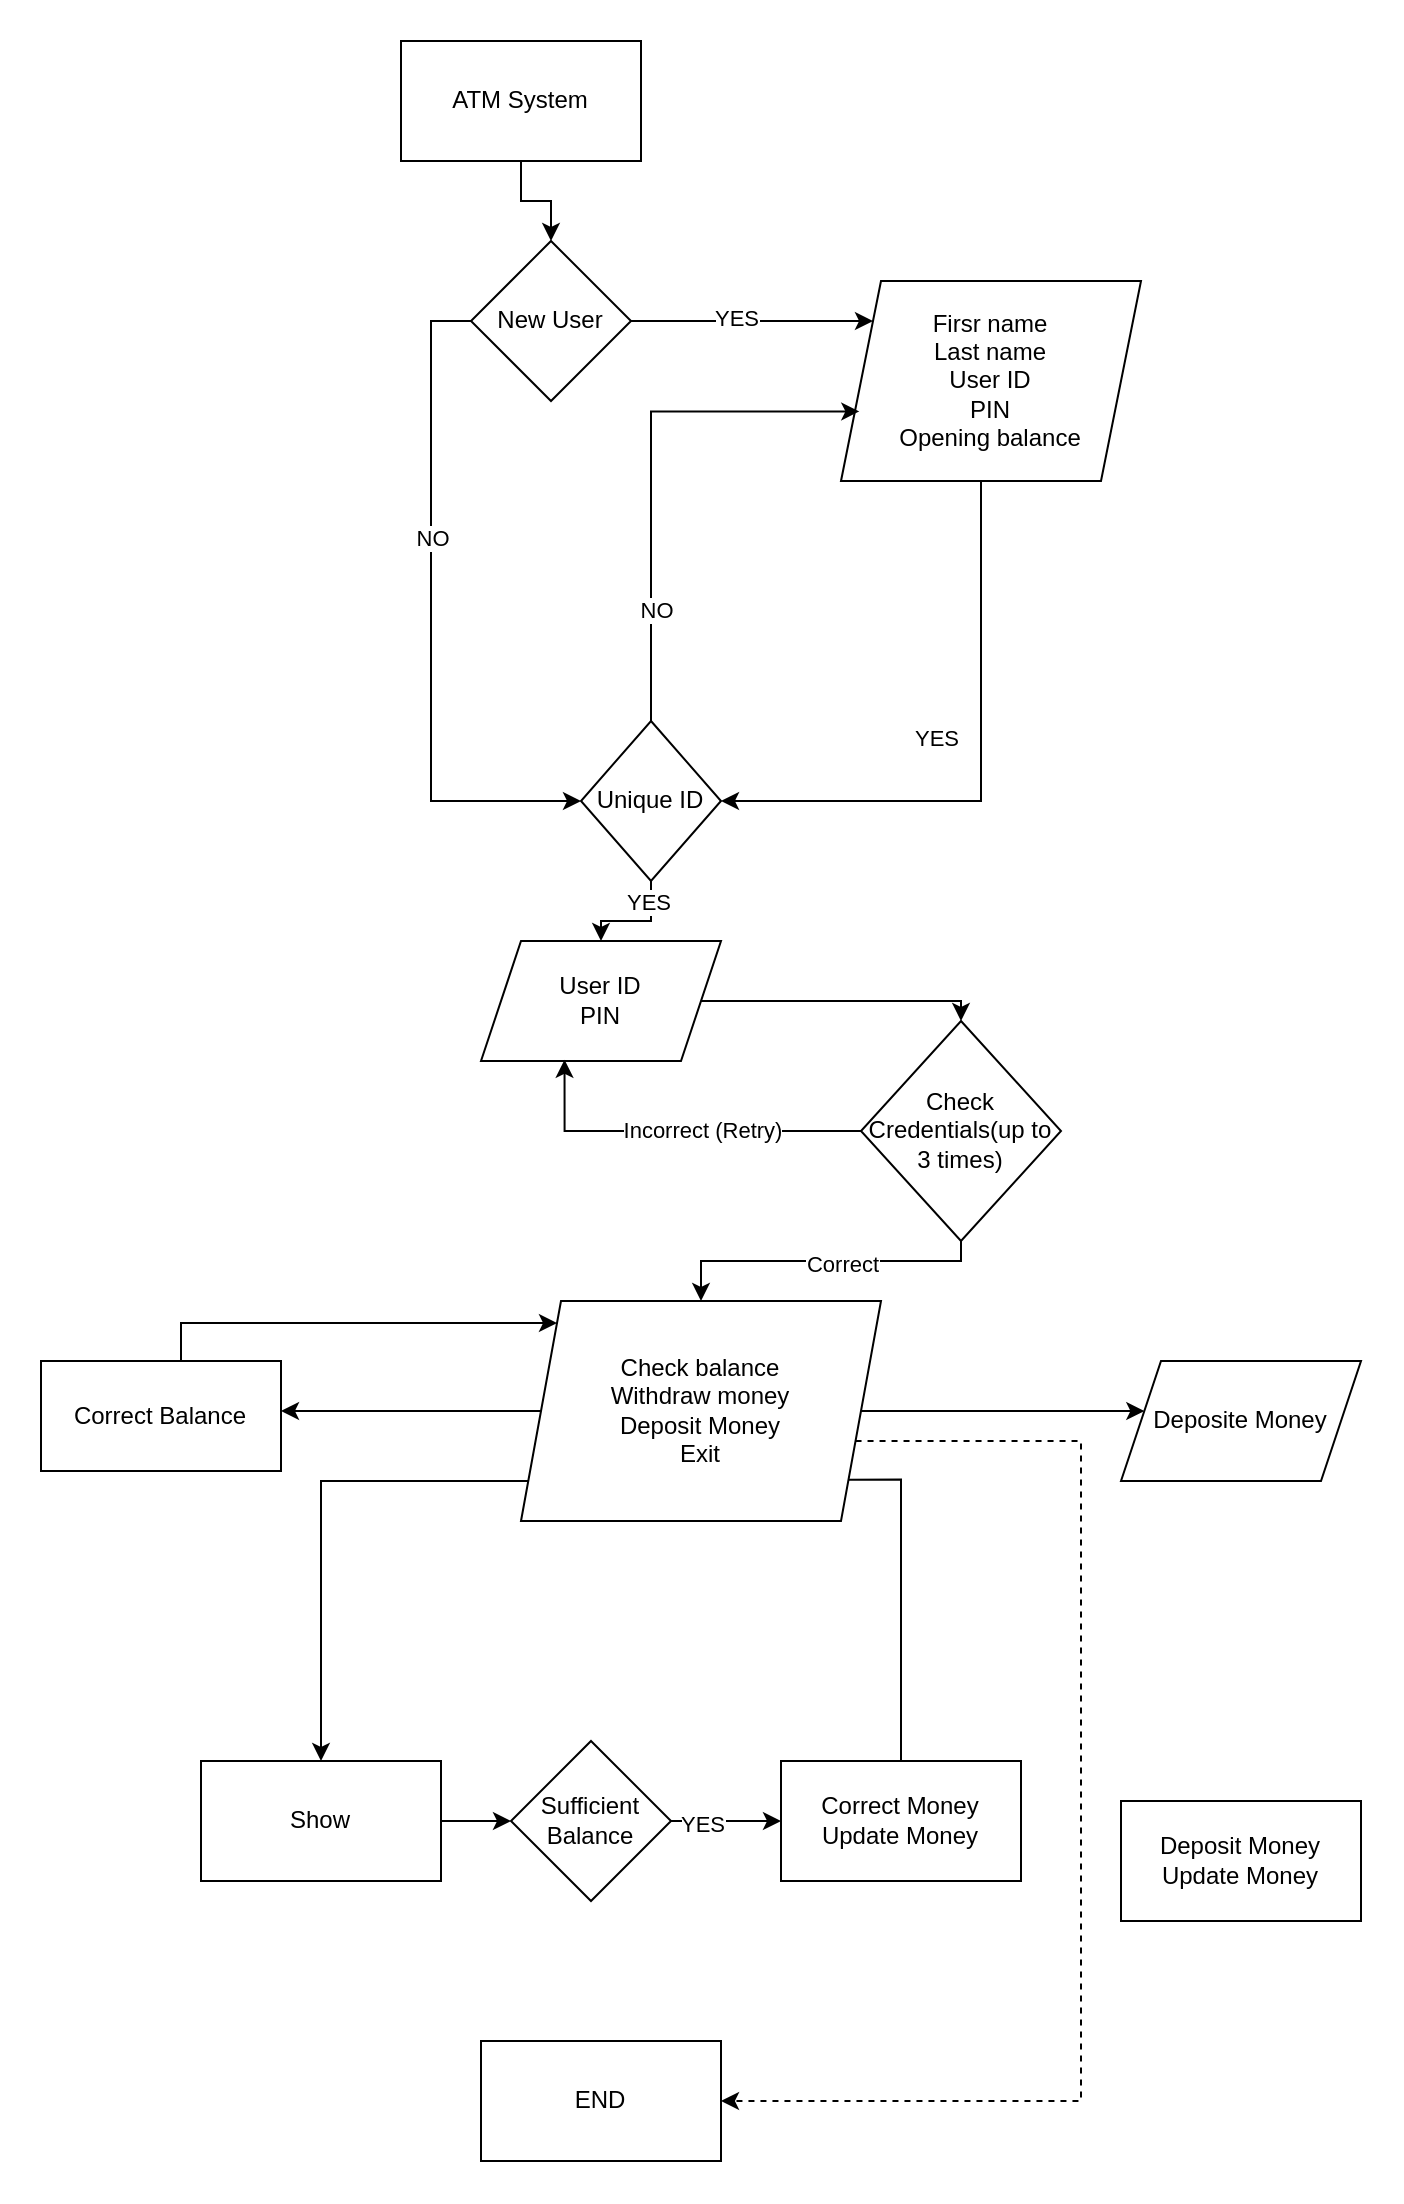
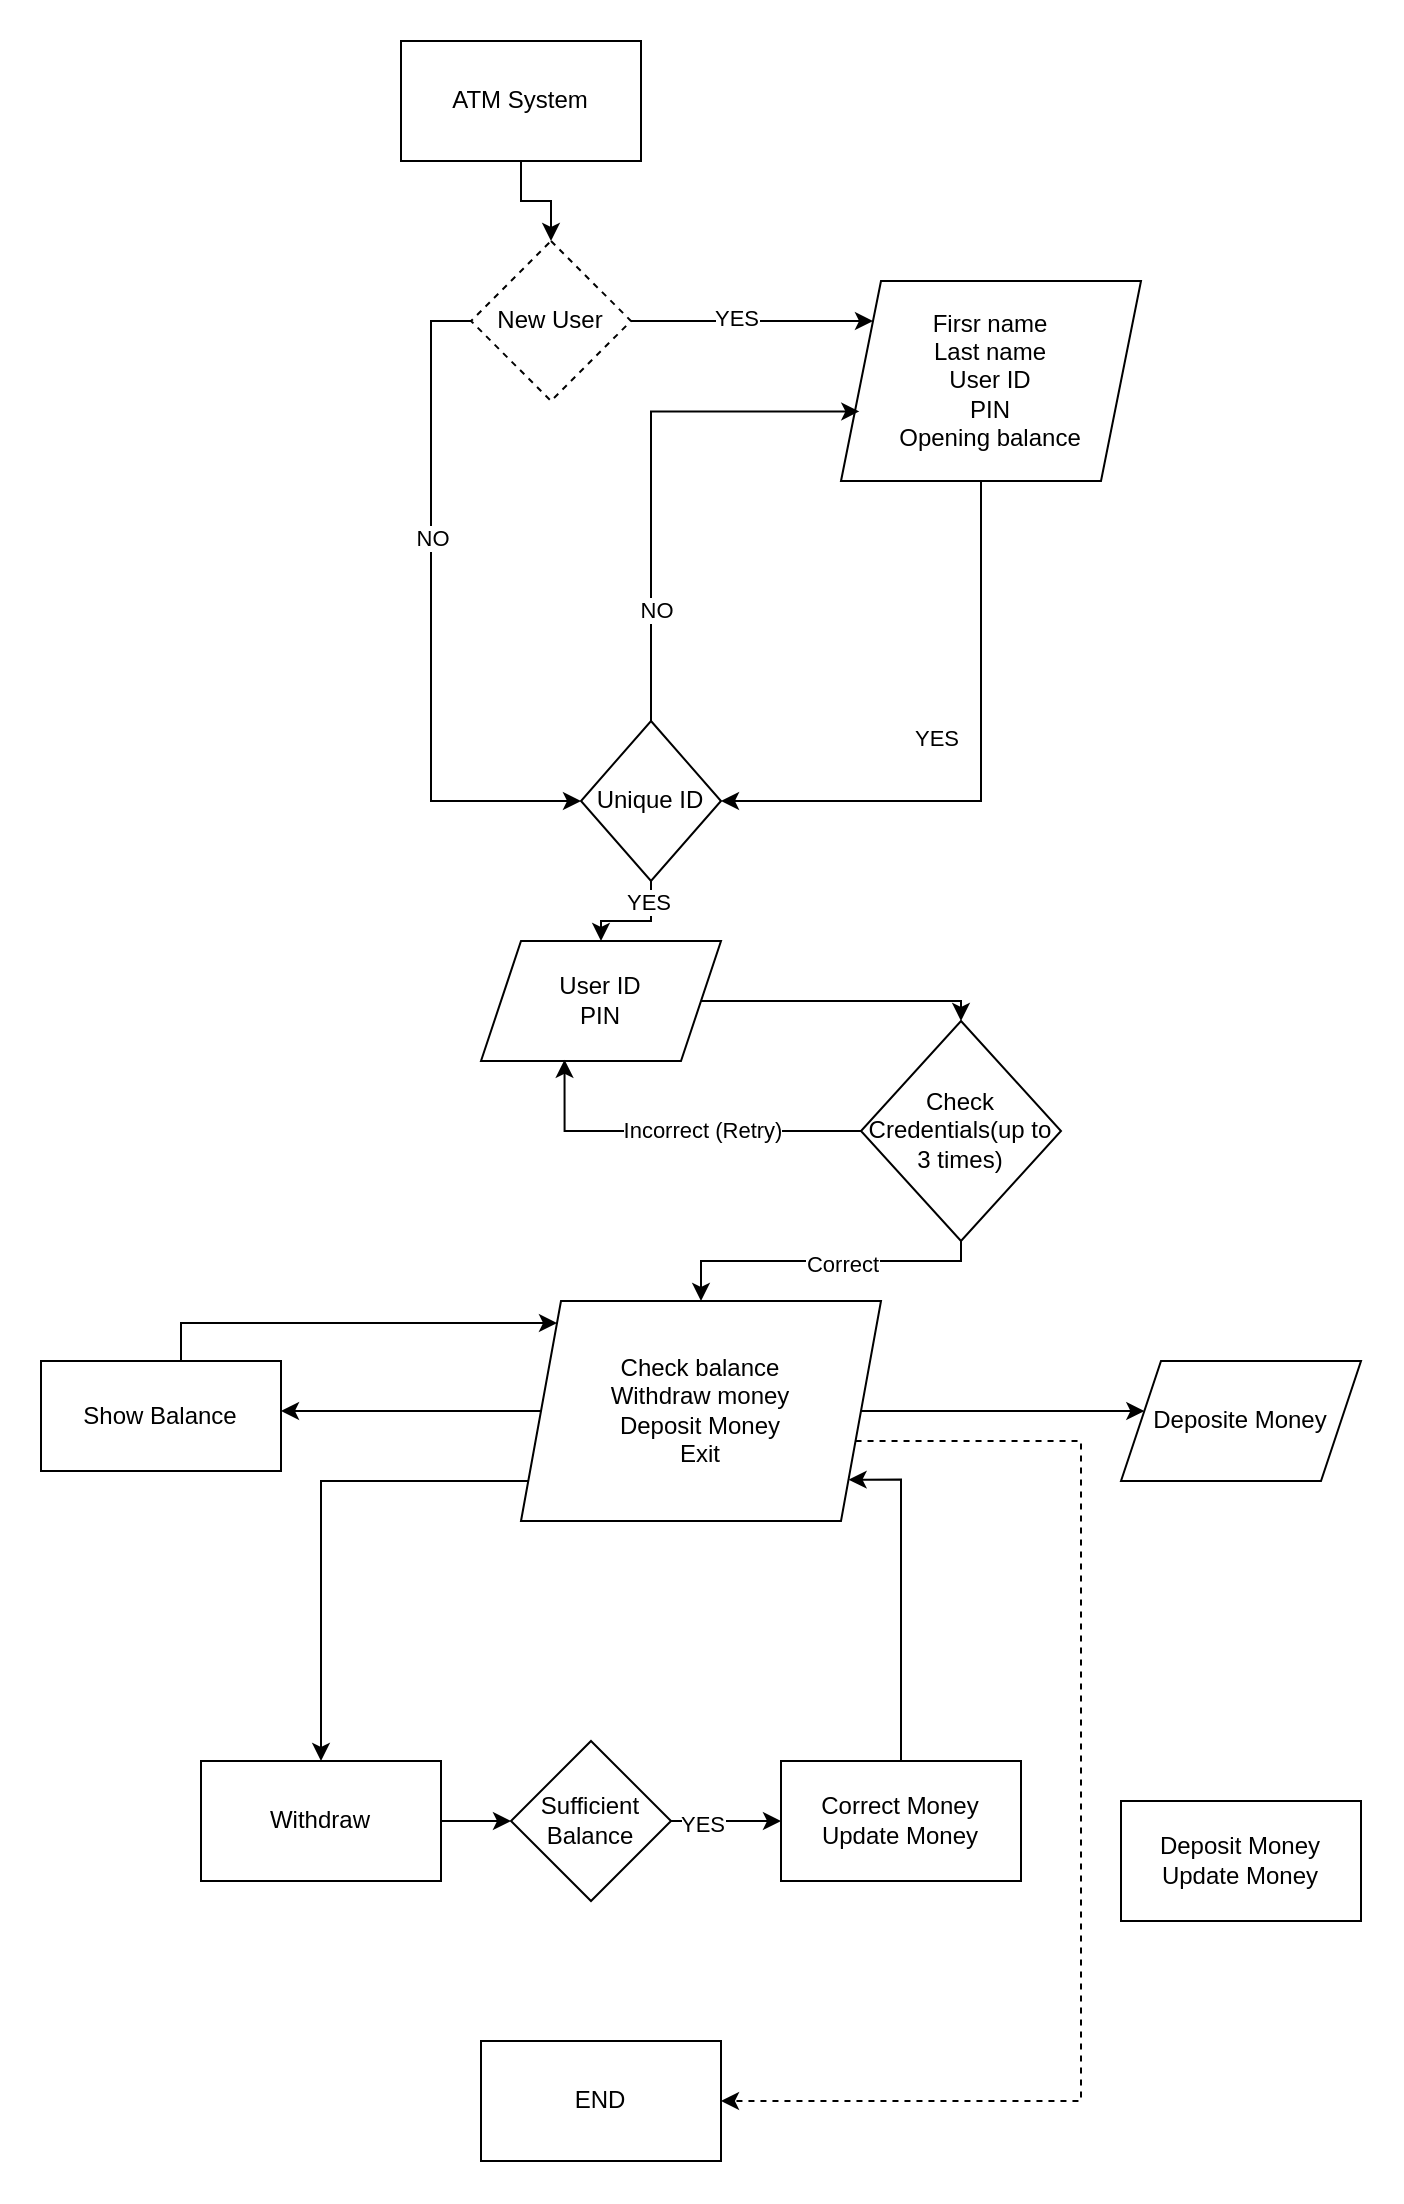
(551, 321) -> (551, 321)
(161, 1417) -> (161, 1417)
(857, 1480) -> (863, 1480)
(321, 1821) -> (321, 1821)
